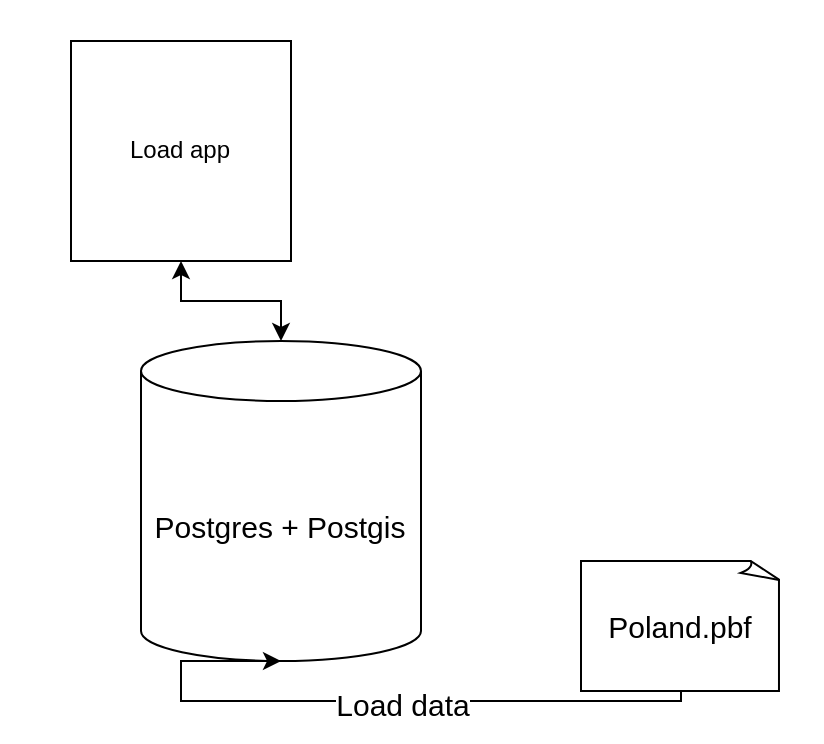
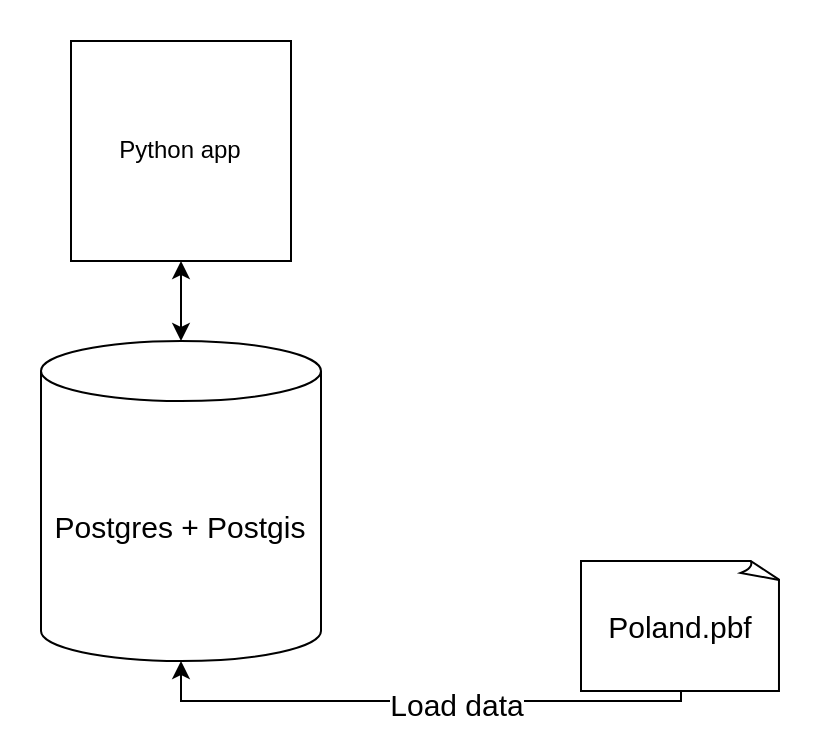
(181, 151) -> (181, 151)
(281, 501) -> (181, 501)
